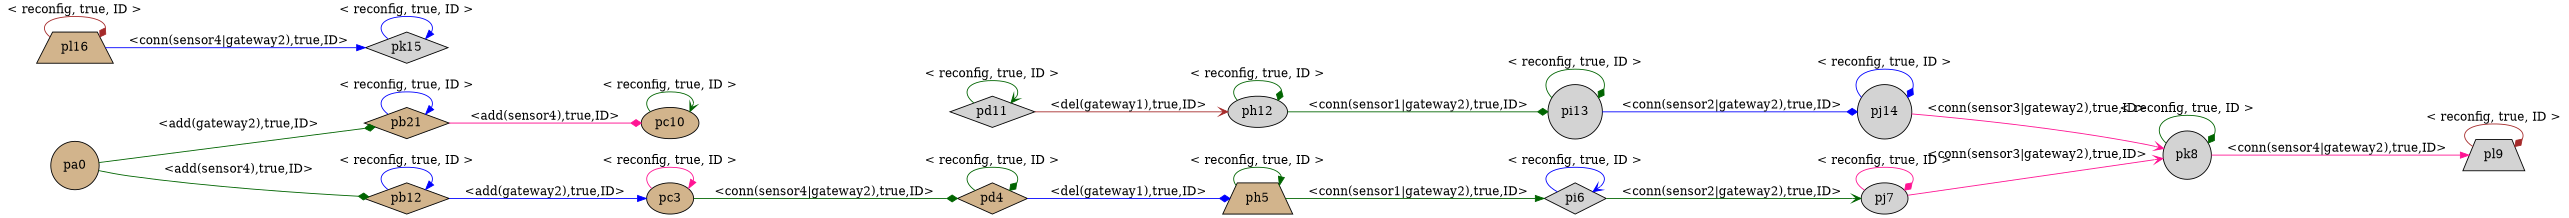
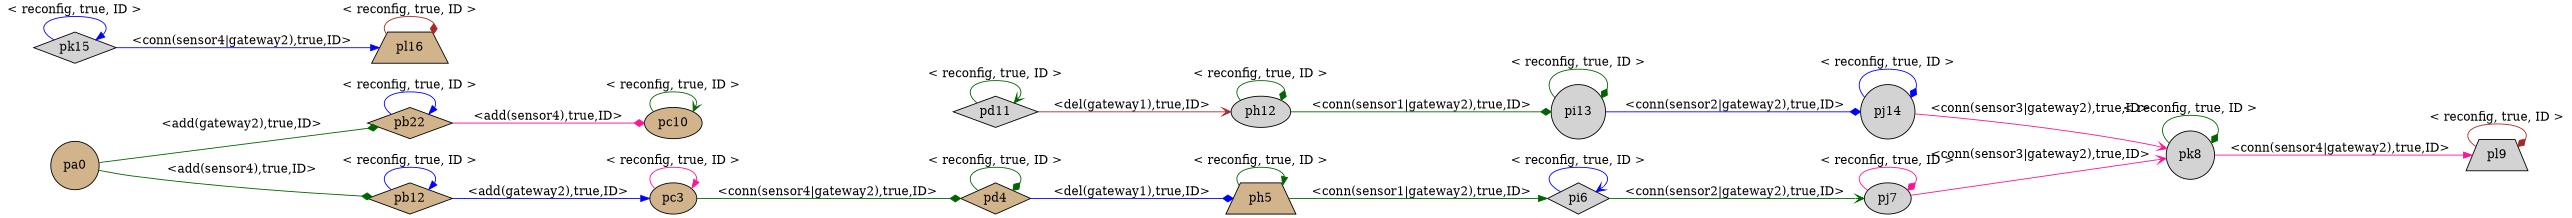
(231, 48) -> (243, 48)
(407, 123) -> (410, 123)
